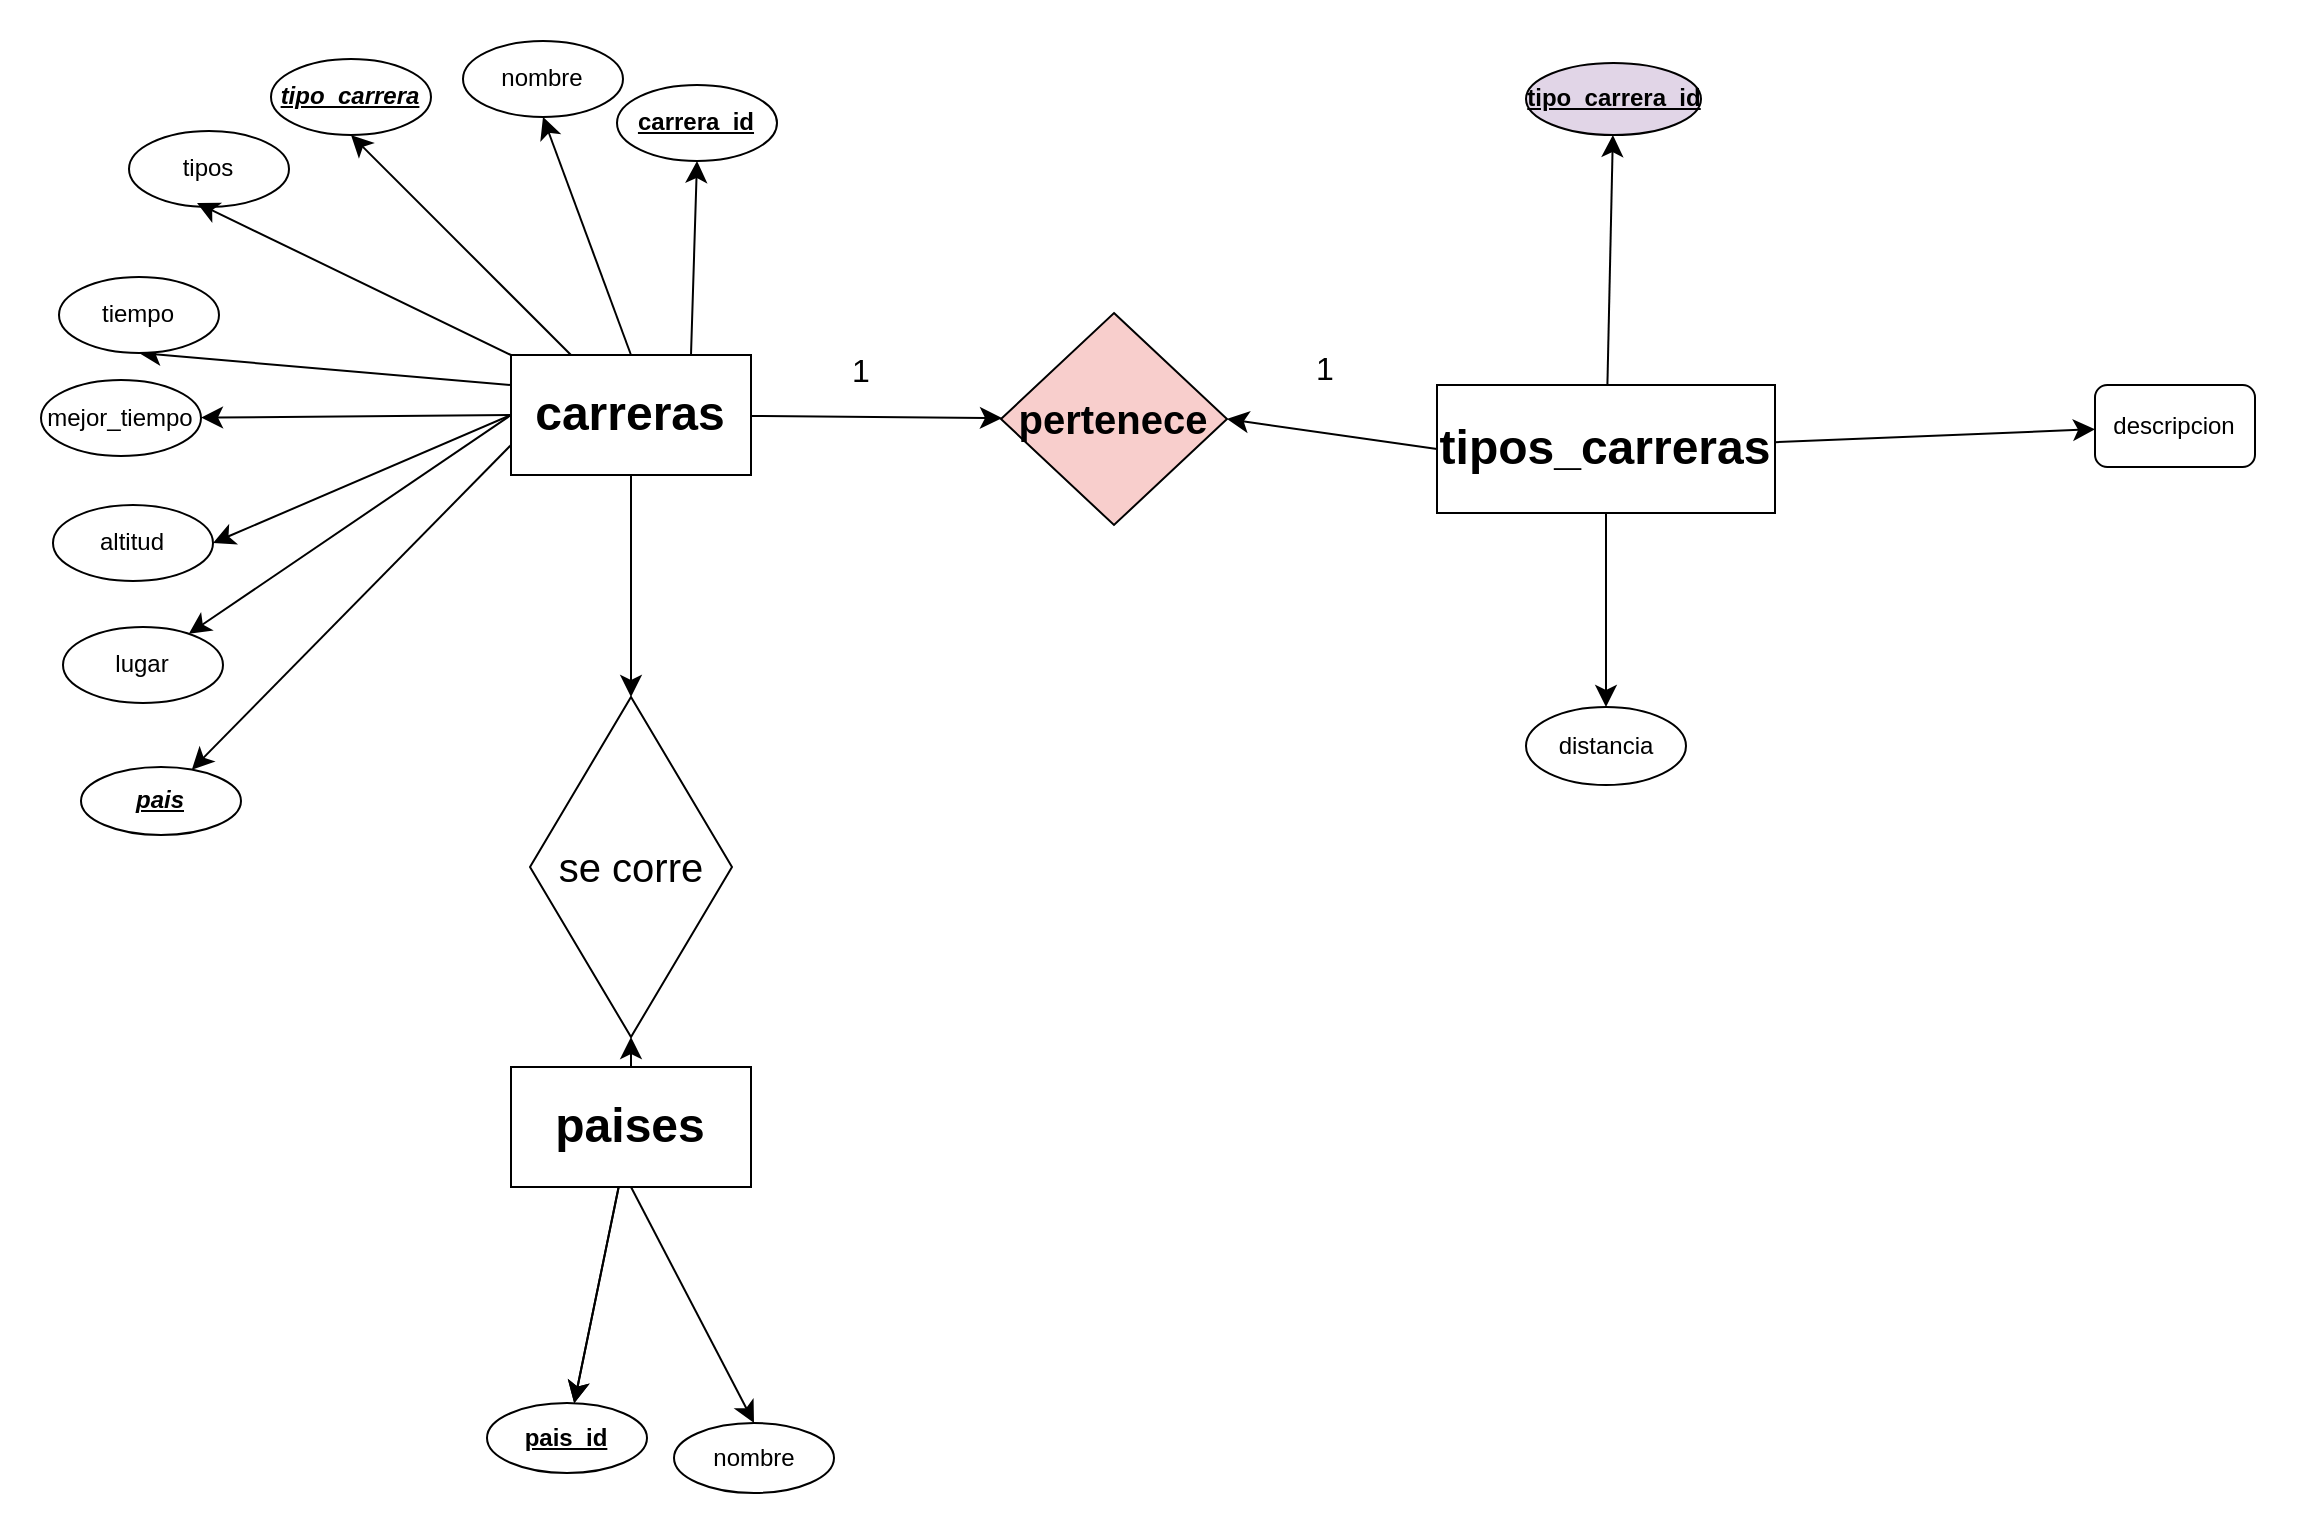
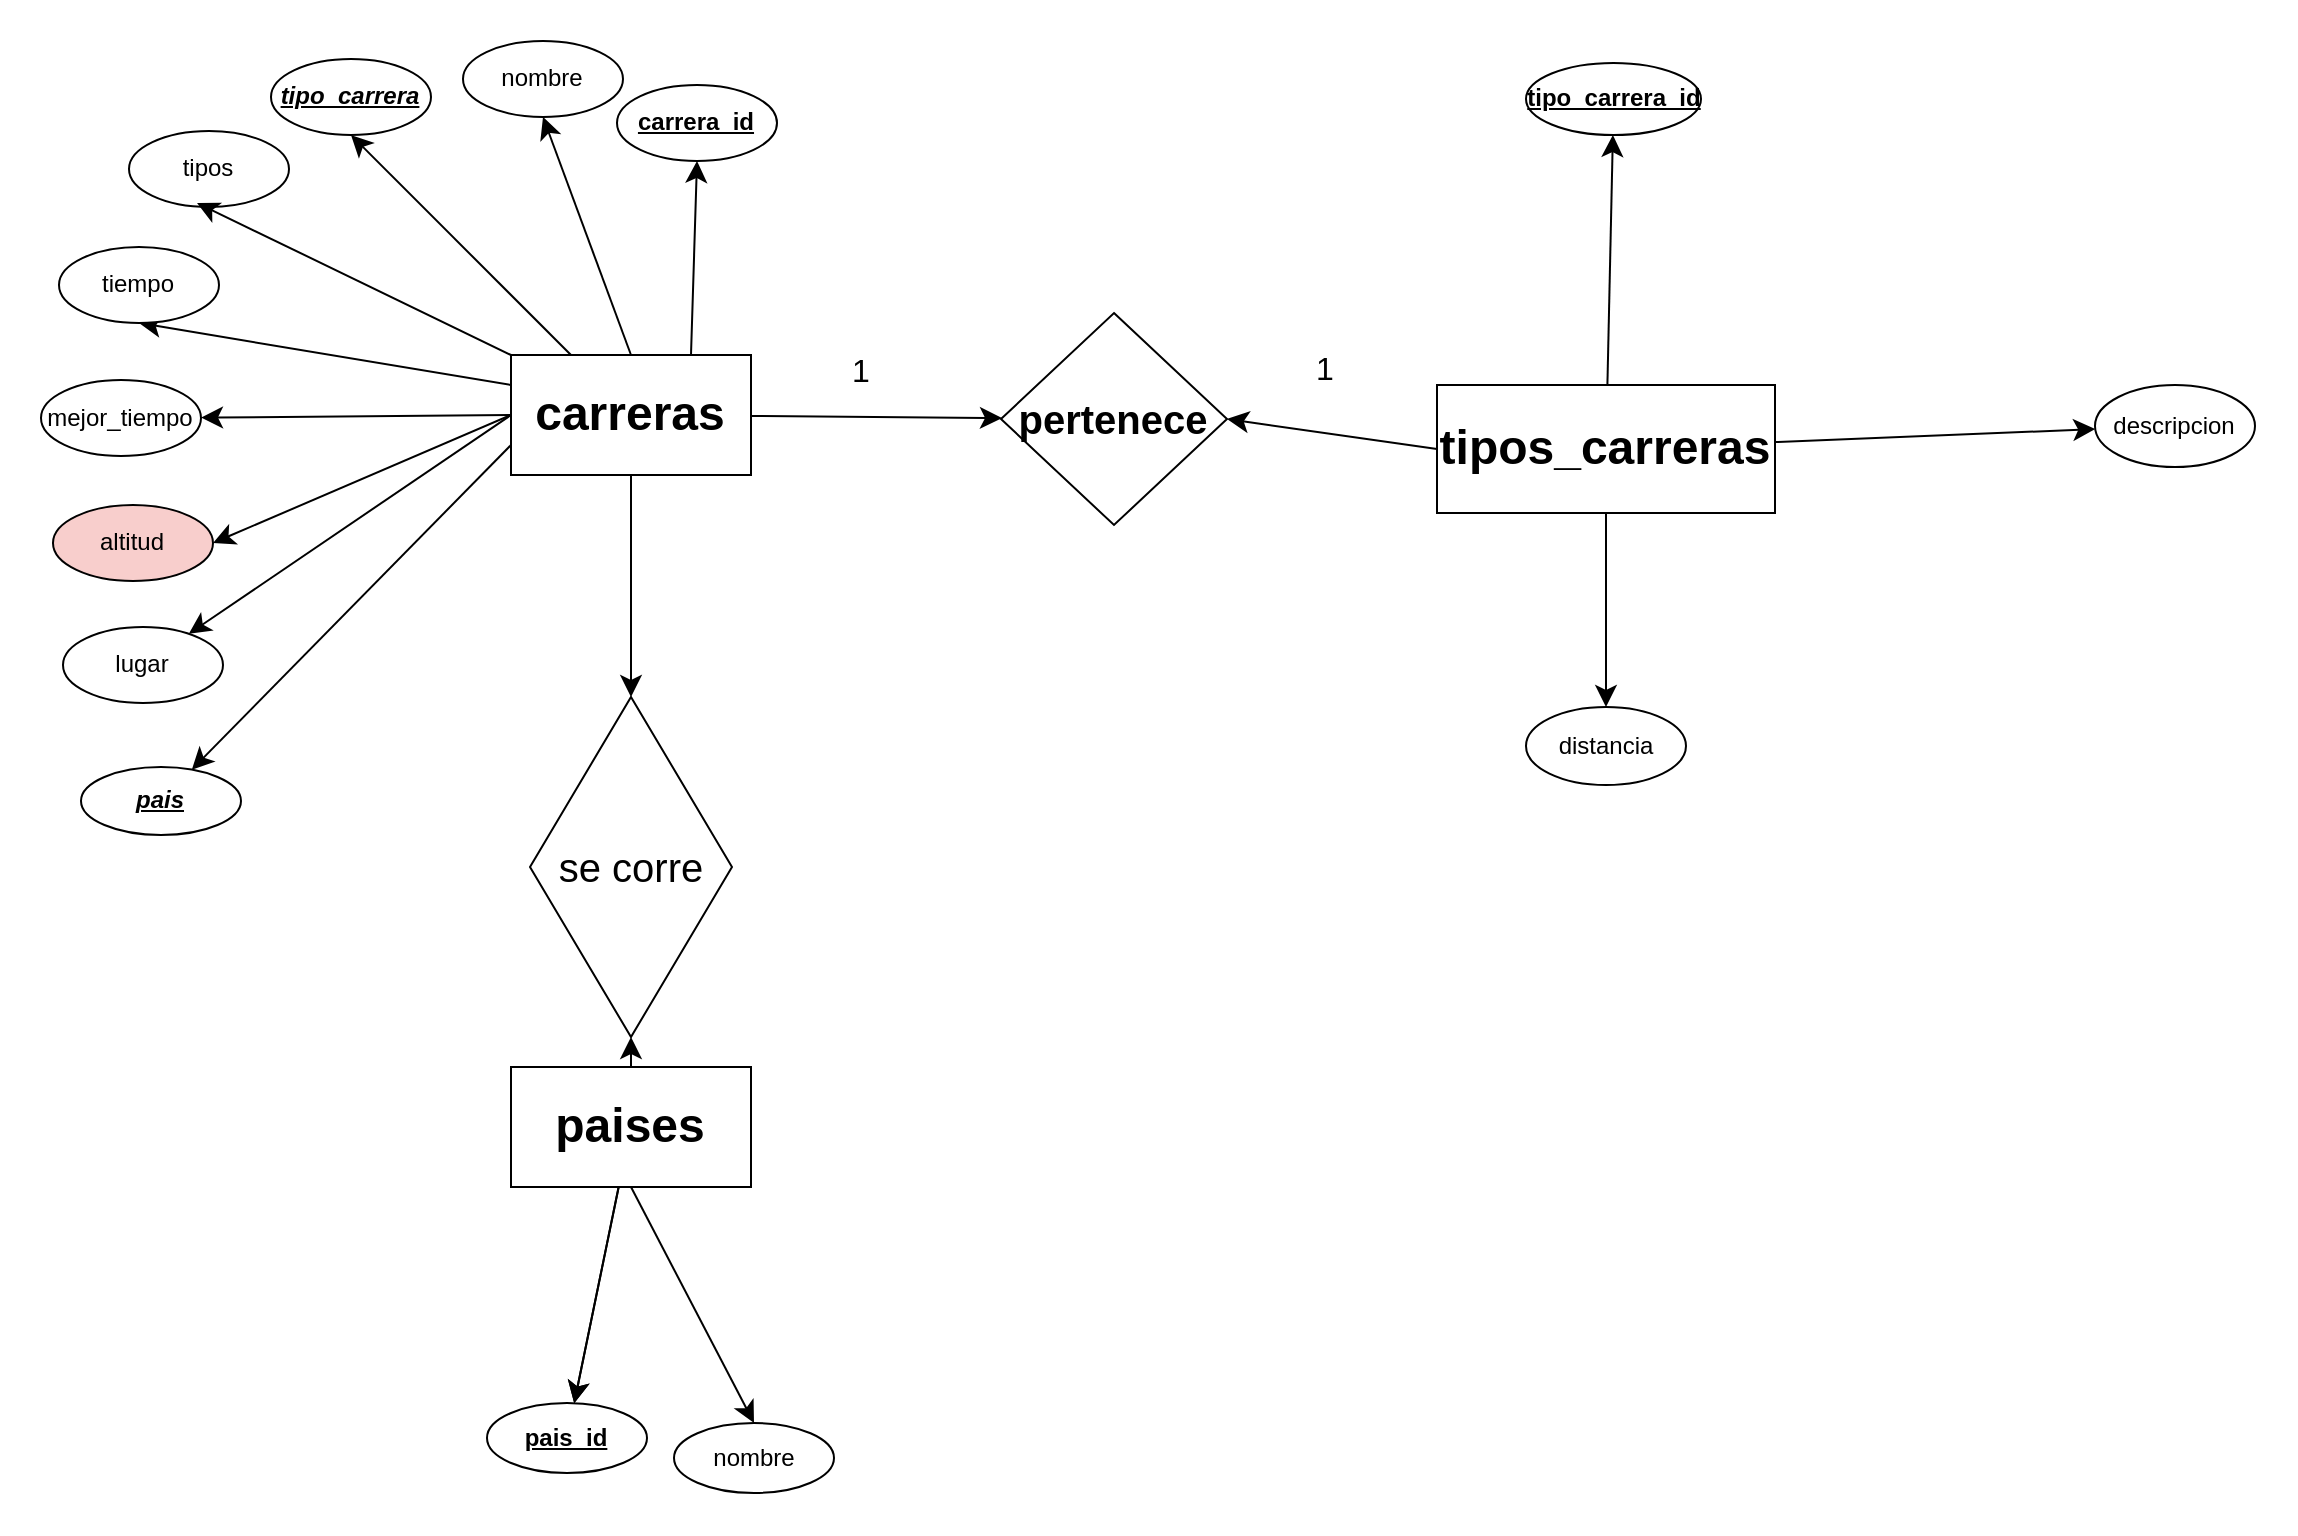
(1614, 99) -> (1614, 99)
(139, 315) -> (139, 285)
(1114, 419) -> (1114, 419)
(2175, 426) -> (2175, 426)
(133, 543) -> (133, 543)
